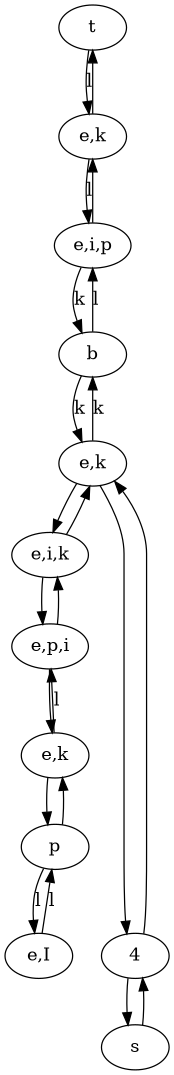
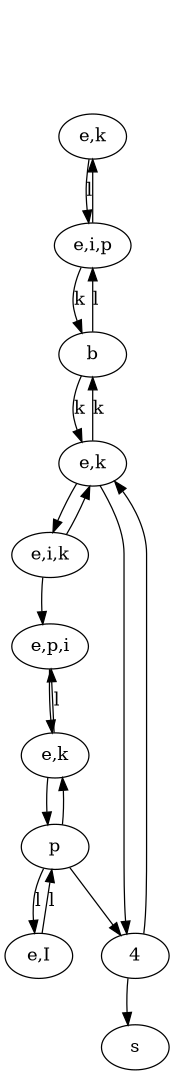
(93, 28) -> none
(58, 607) -> none
(144, 1008) -> (91, 896)
